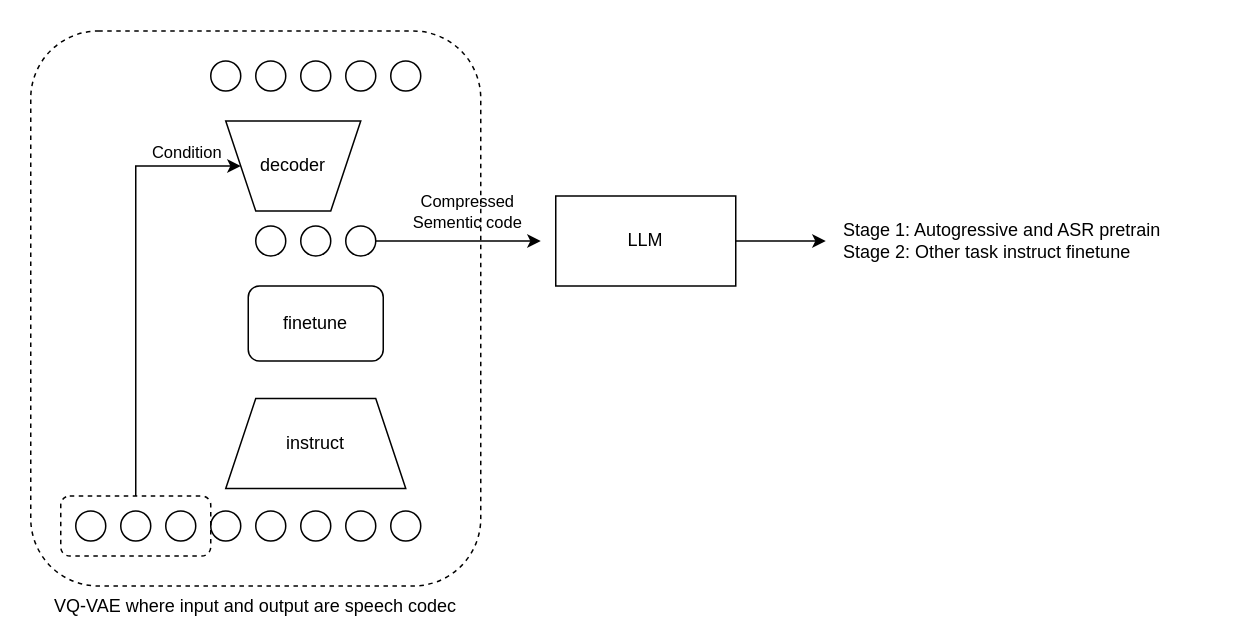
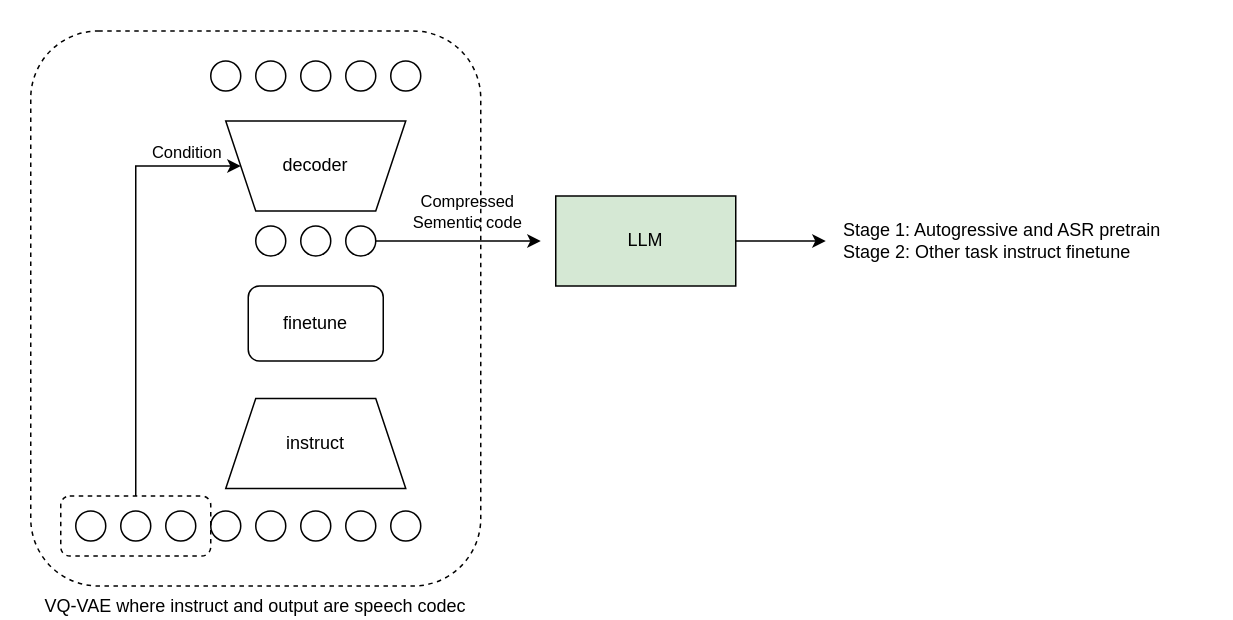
(293, 166) -> (316, 166)
(646, 241) -> (646, 241)
(256, 607) -> (256, 618)
